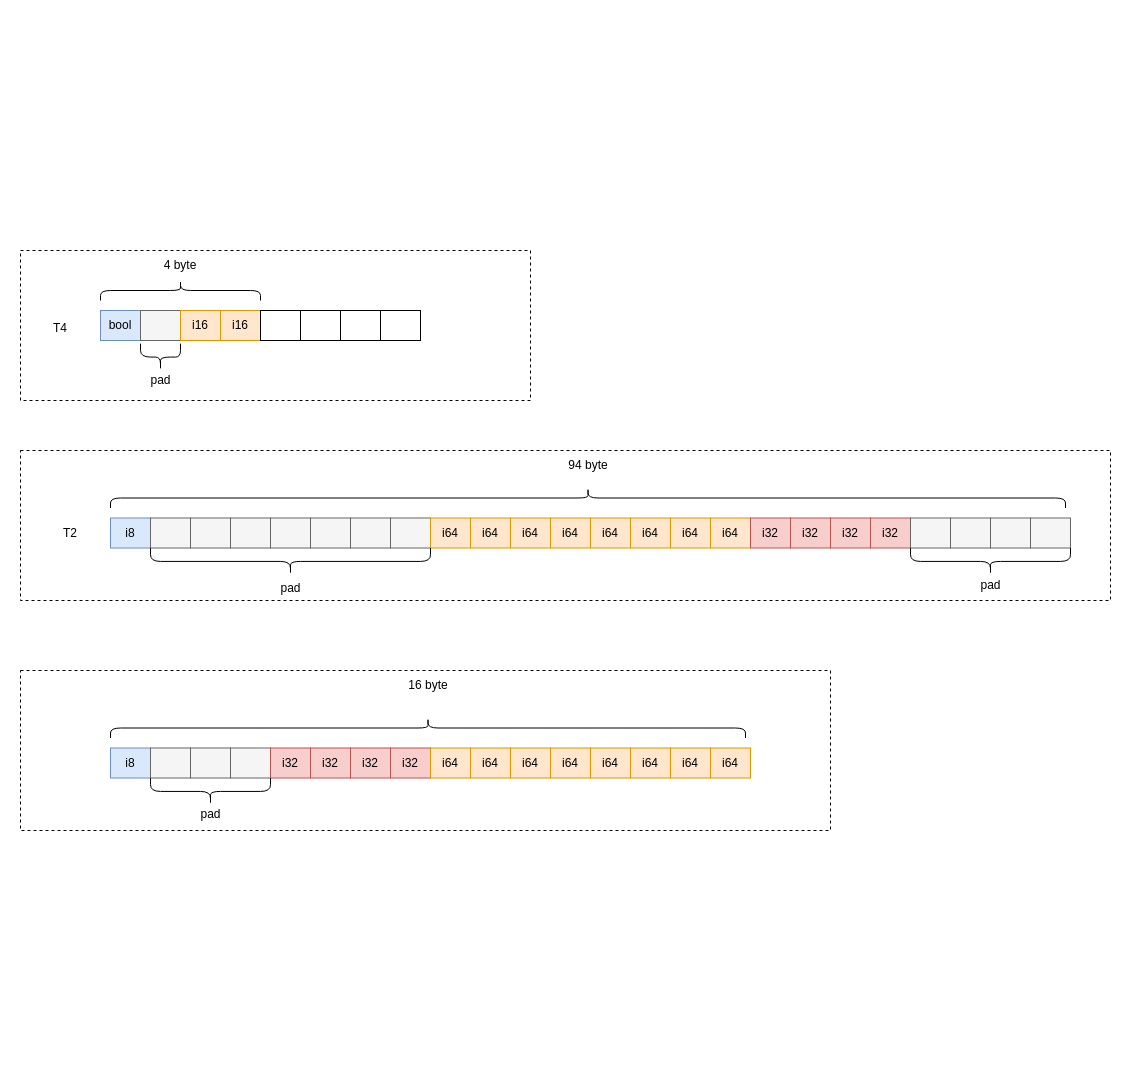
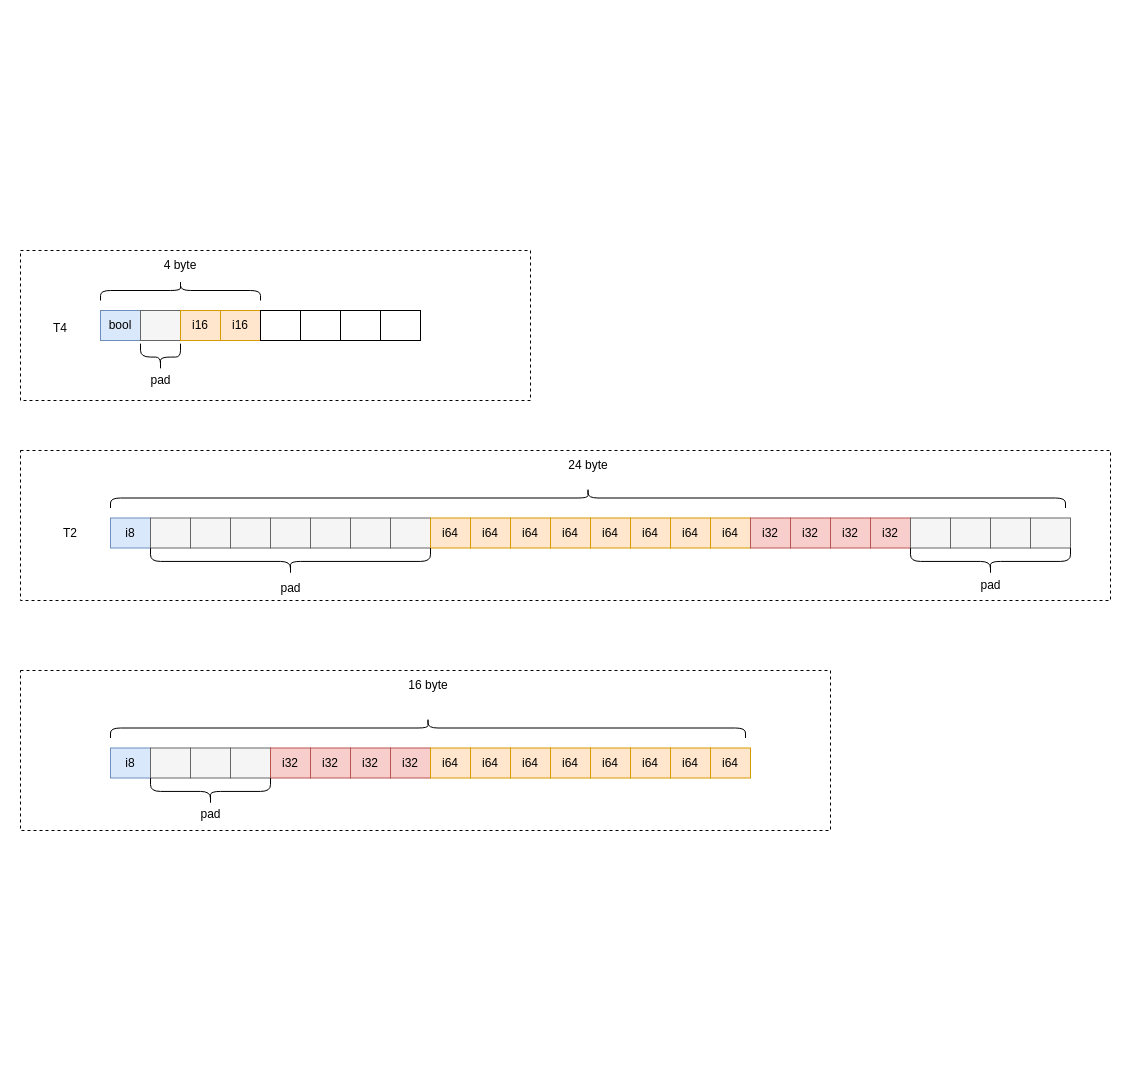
(589, 466) -> (589, 466)
